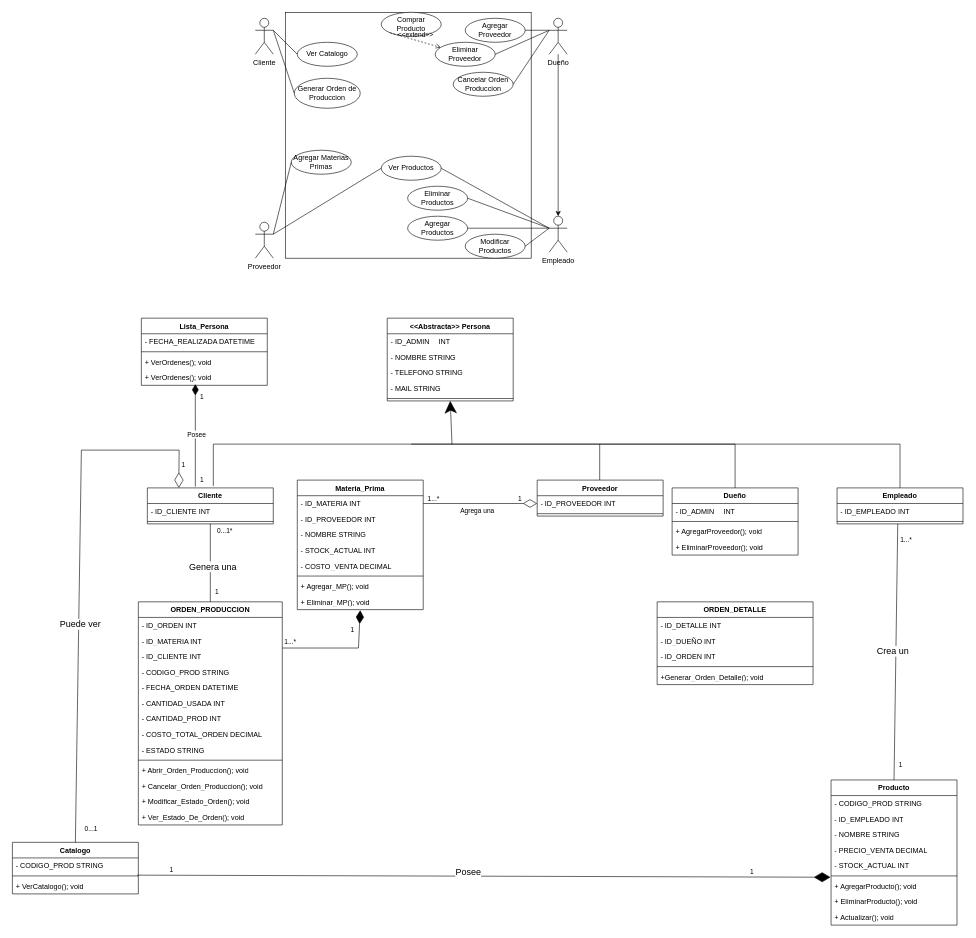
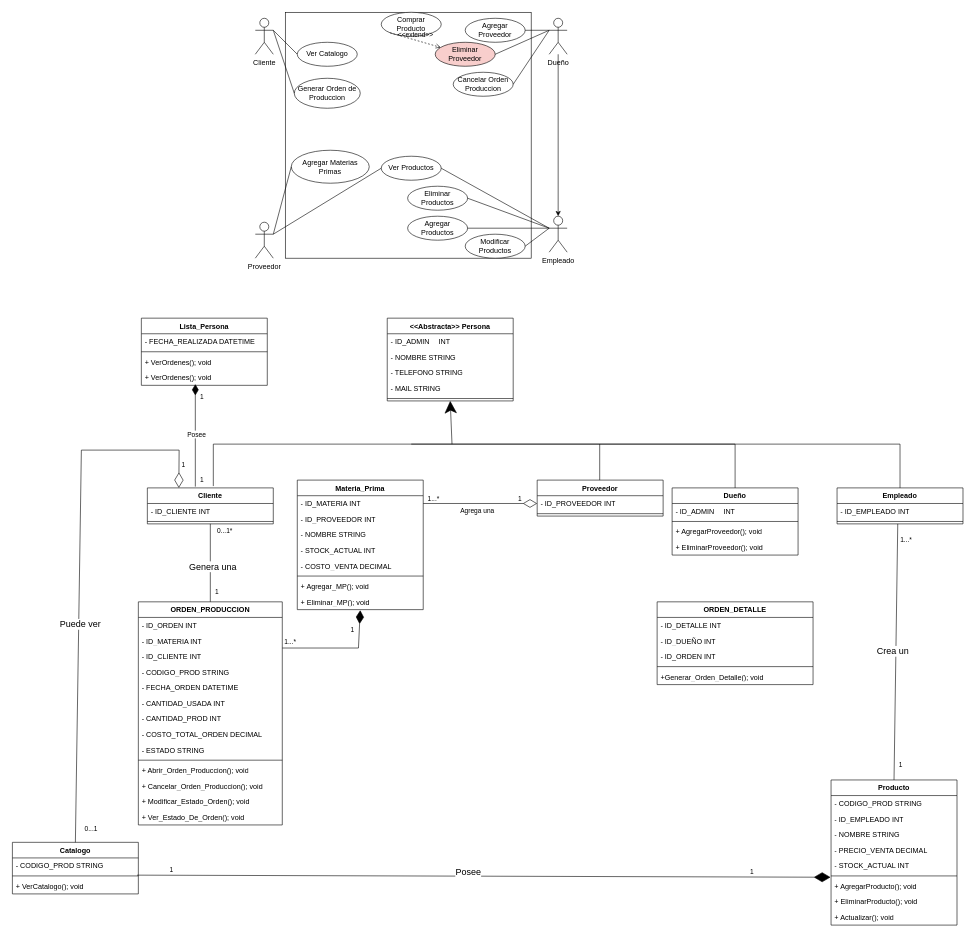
(465, 54) -> (465, 54)
(321, 162) -> (330, 167)
